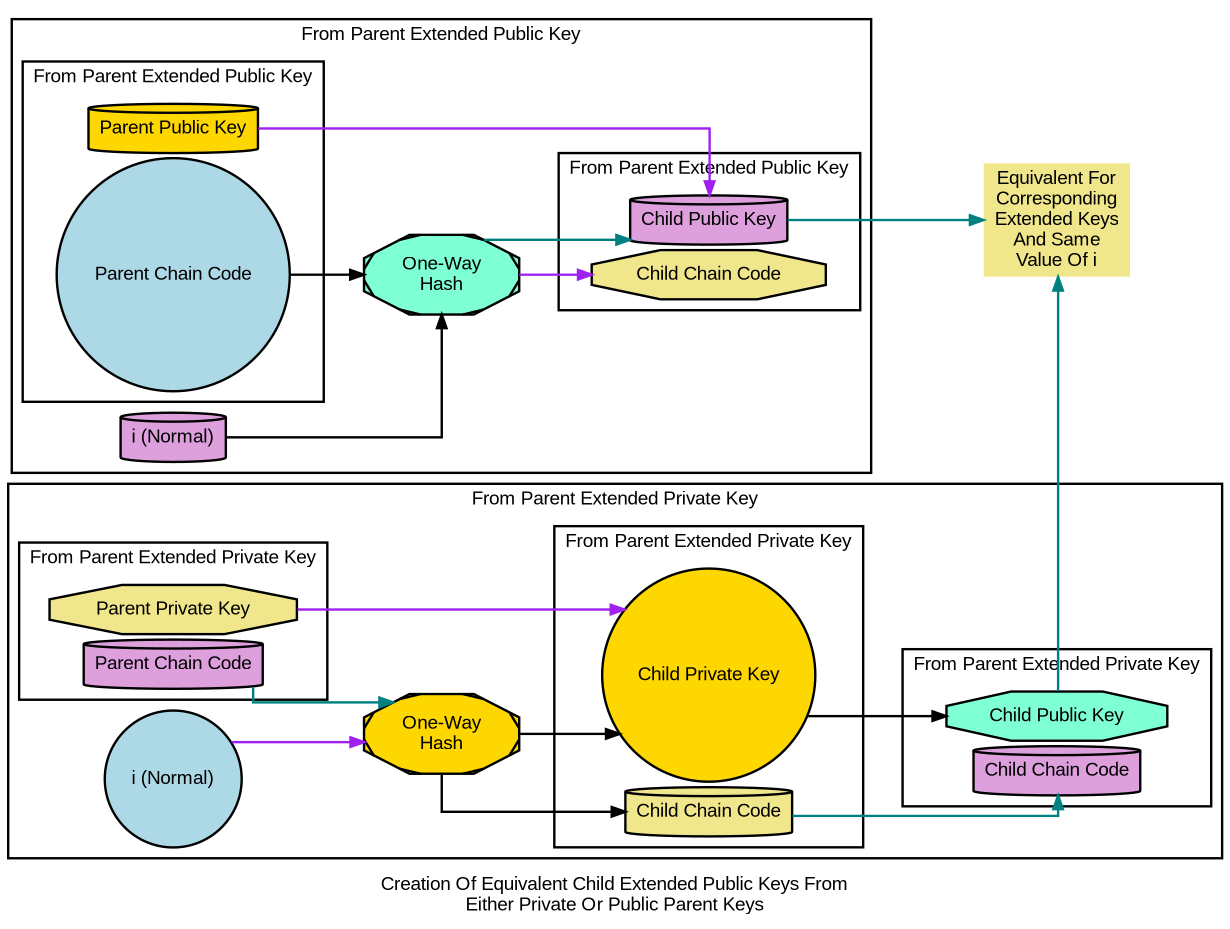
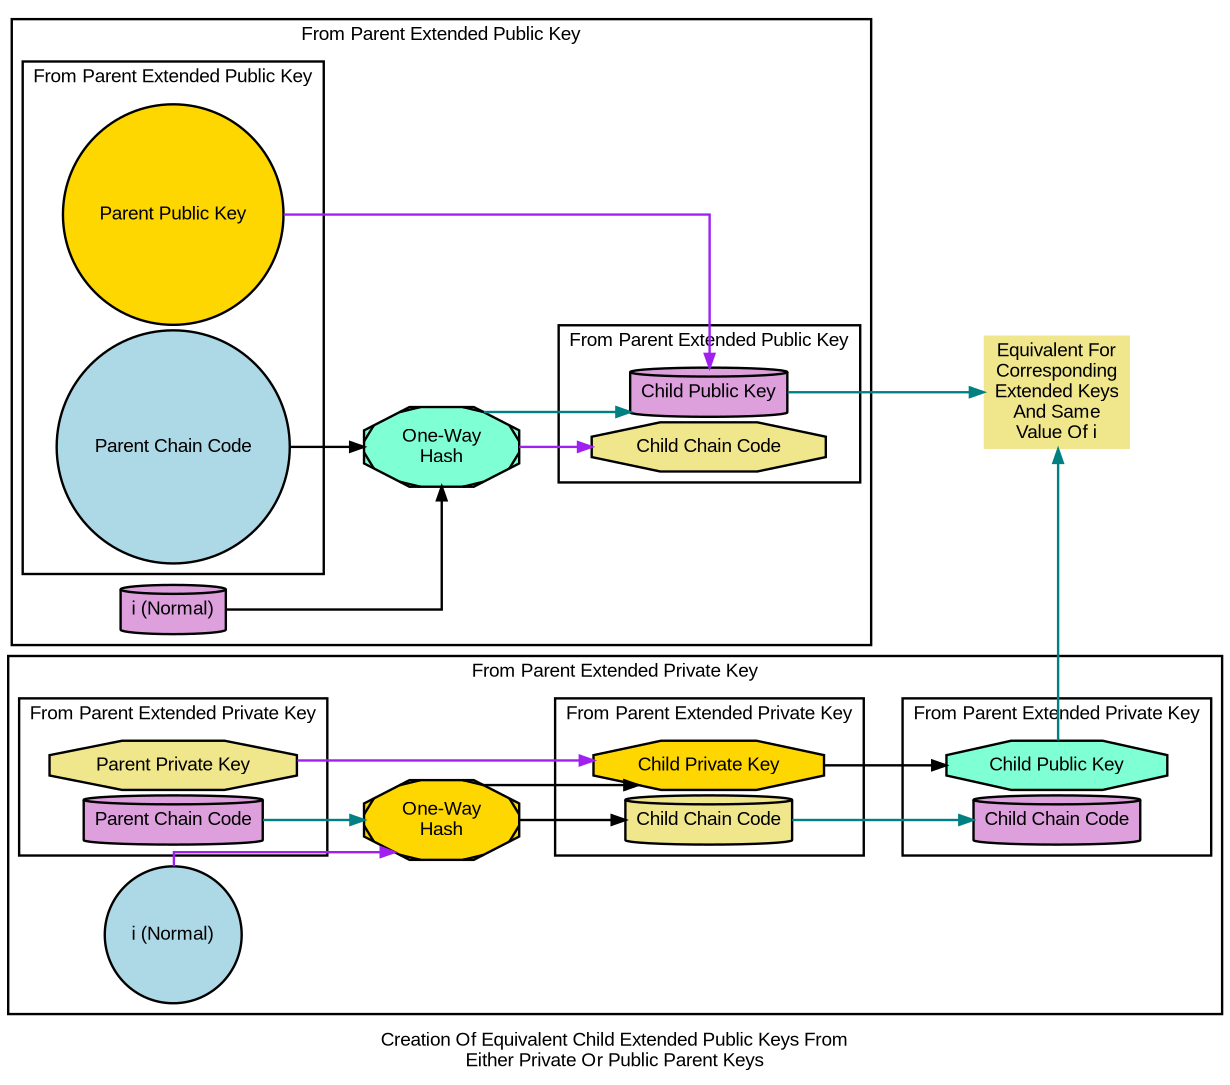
(173, 128) -> (173, 215)
(709, 675) -> (709, 765)
